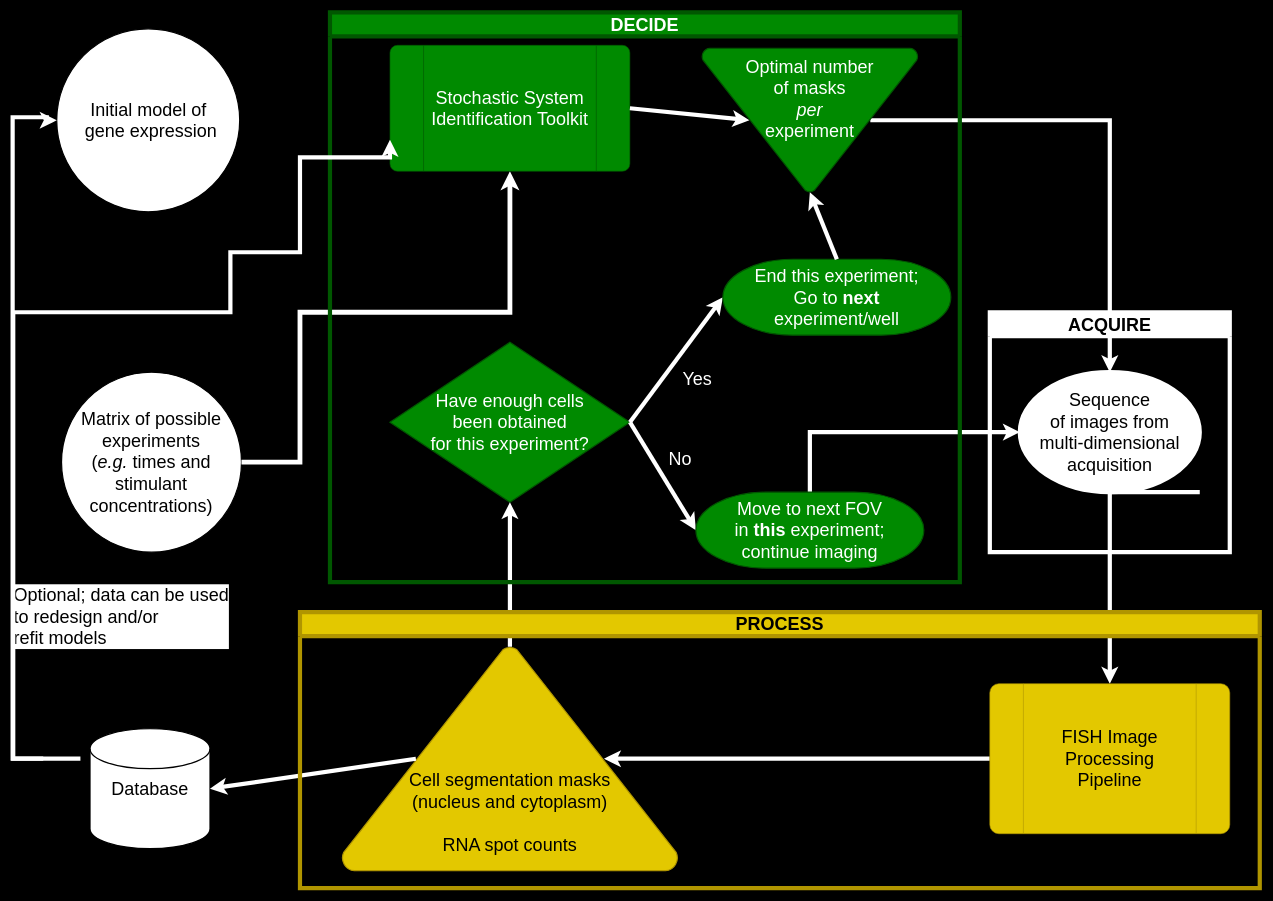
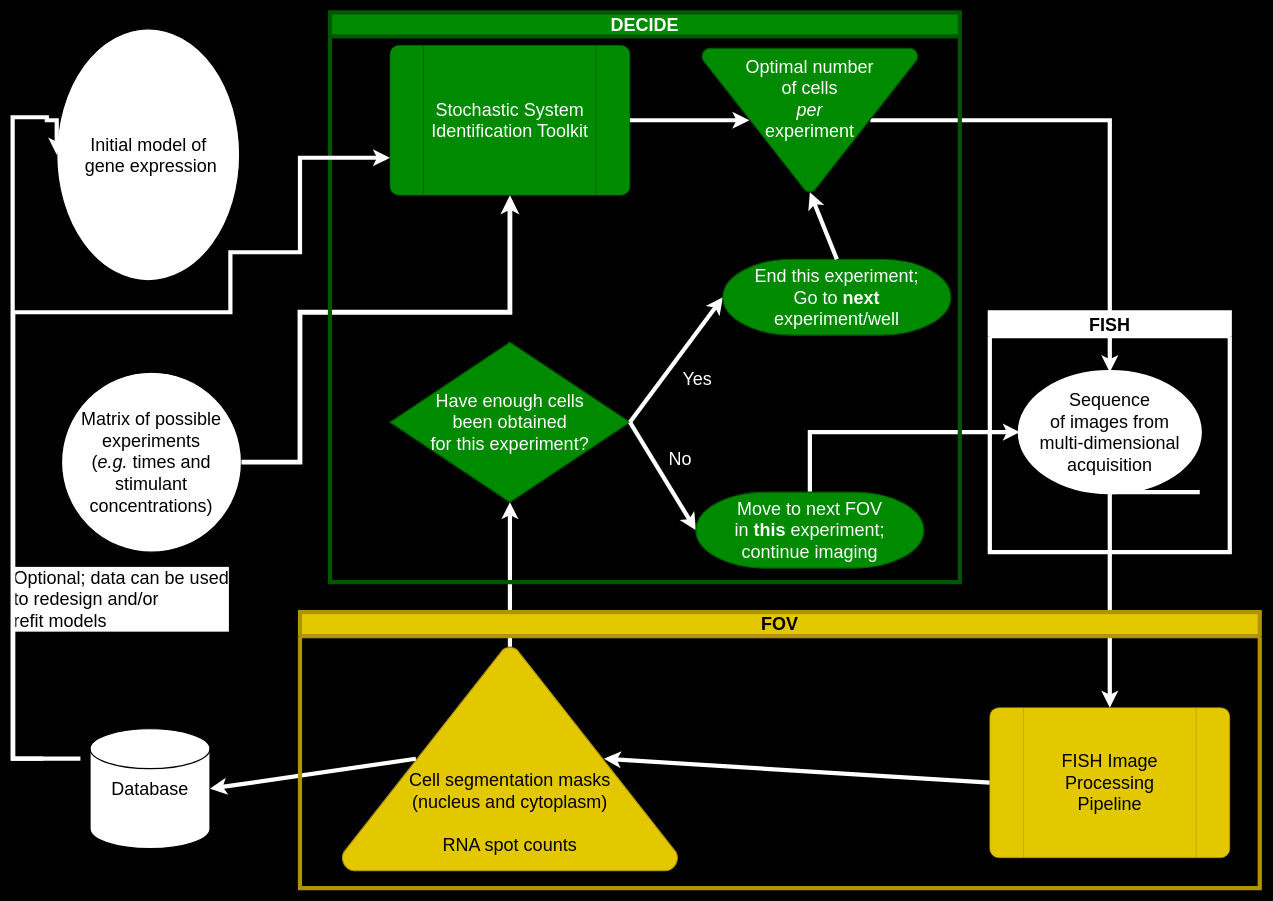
(510, 108) -> (510, 120)
(148, 120) -> (148, 155)
(810, 120) -> (810, 120)
(1110, 324) -> (1110, 324)
(780, 624) -> (780, 624)
(1110, 759) -> (1110, 783)
